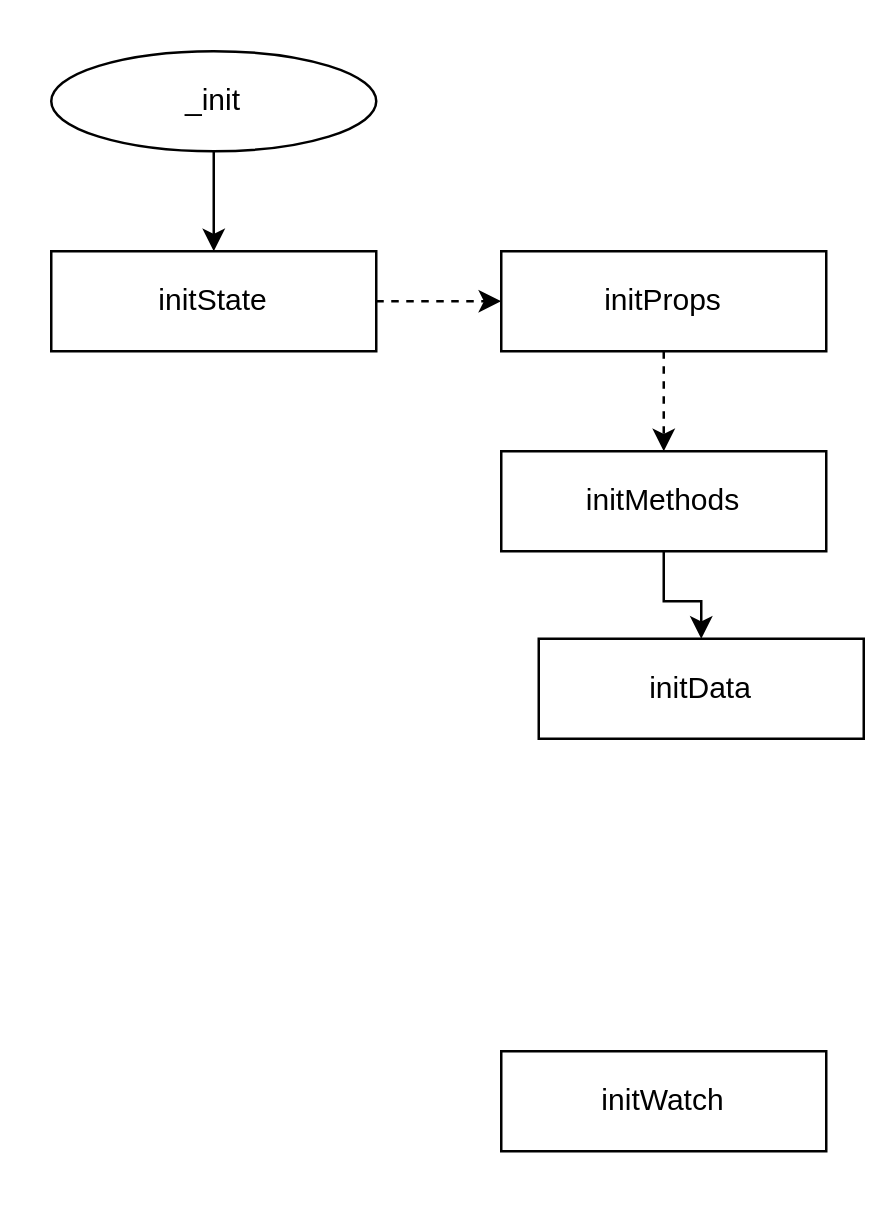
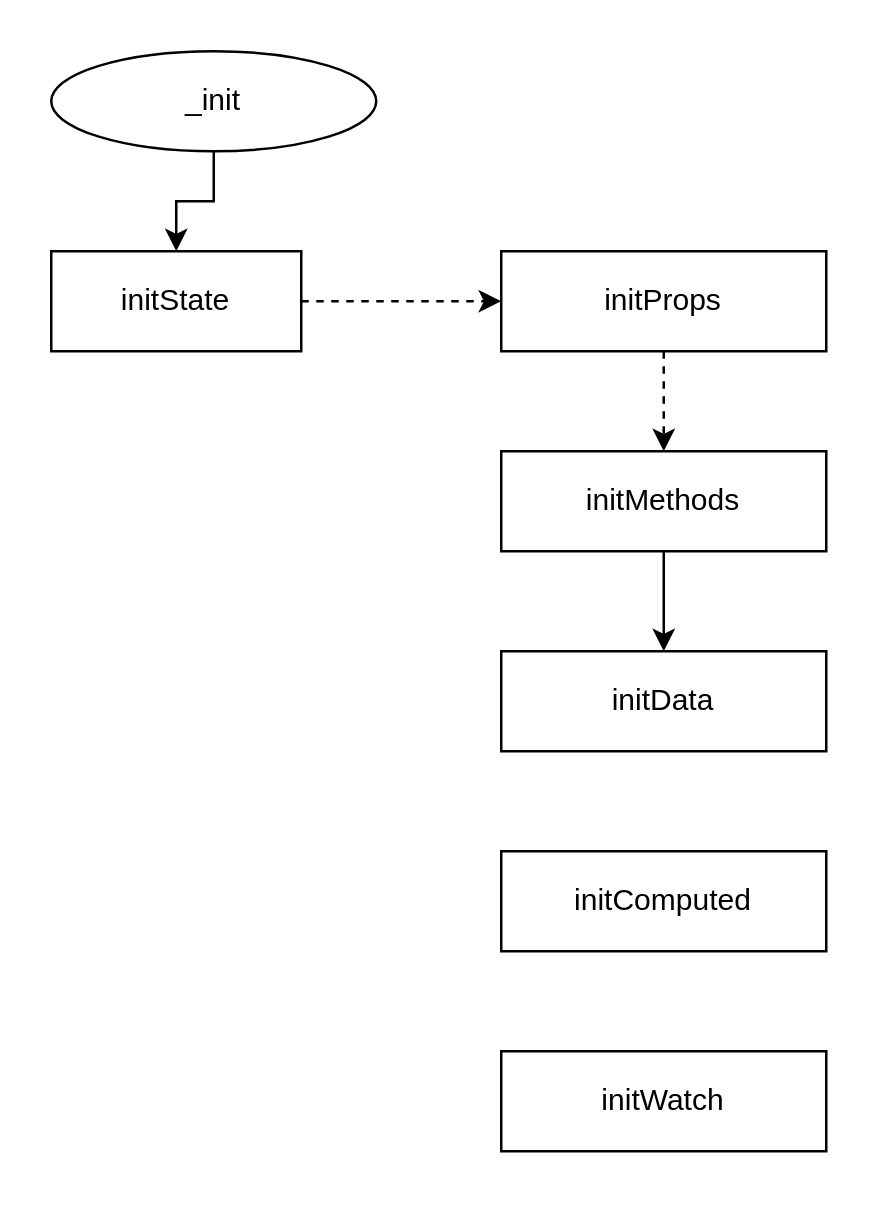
(214, 301) -> (176, 301)
(701, 689) -> (664, 701)
none -> (664, 901)
